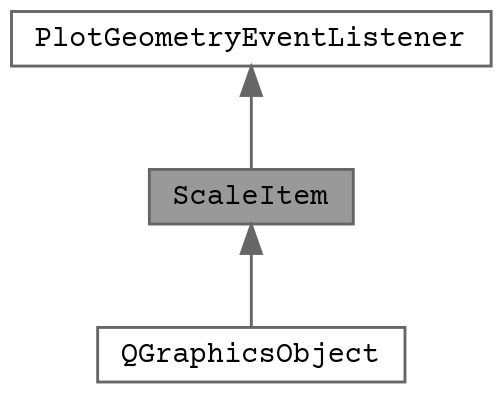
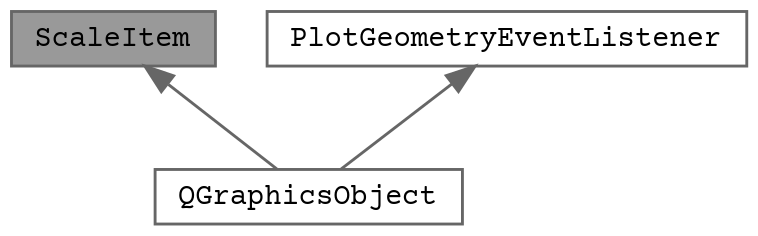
(251, 132) -> (397, 126)
